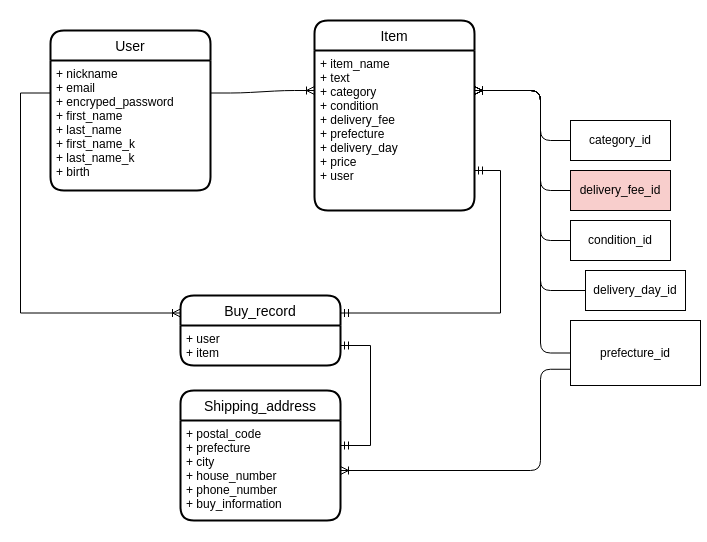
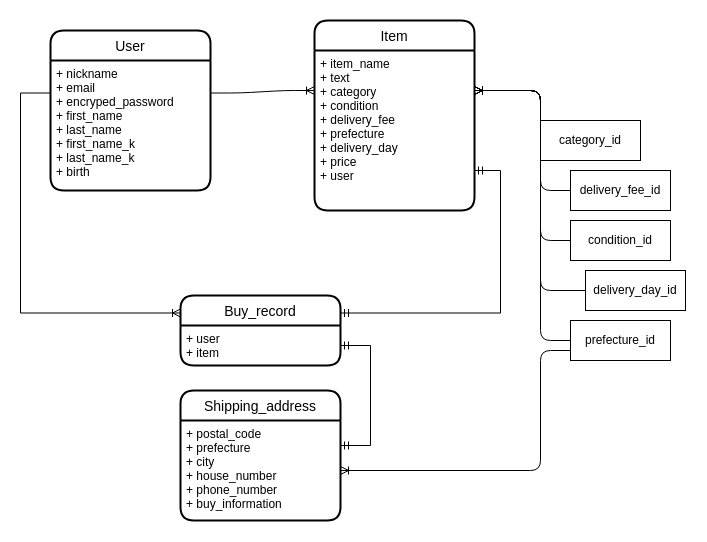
(621, 141) -> (591, 141)
(621, 191) -> (621, 191)
(636, 353) -> (621, 341)
